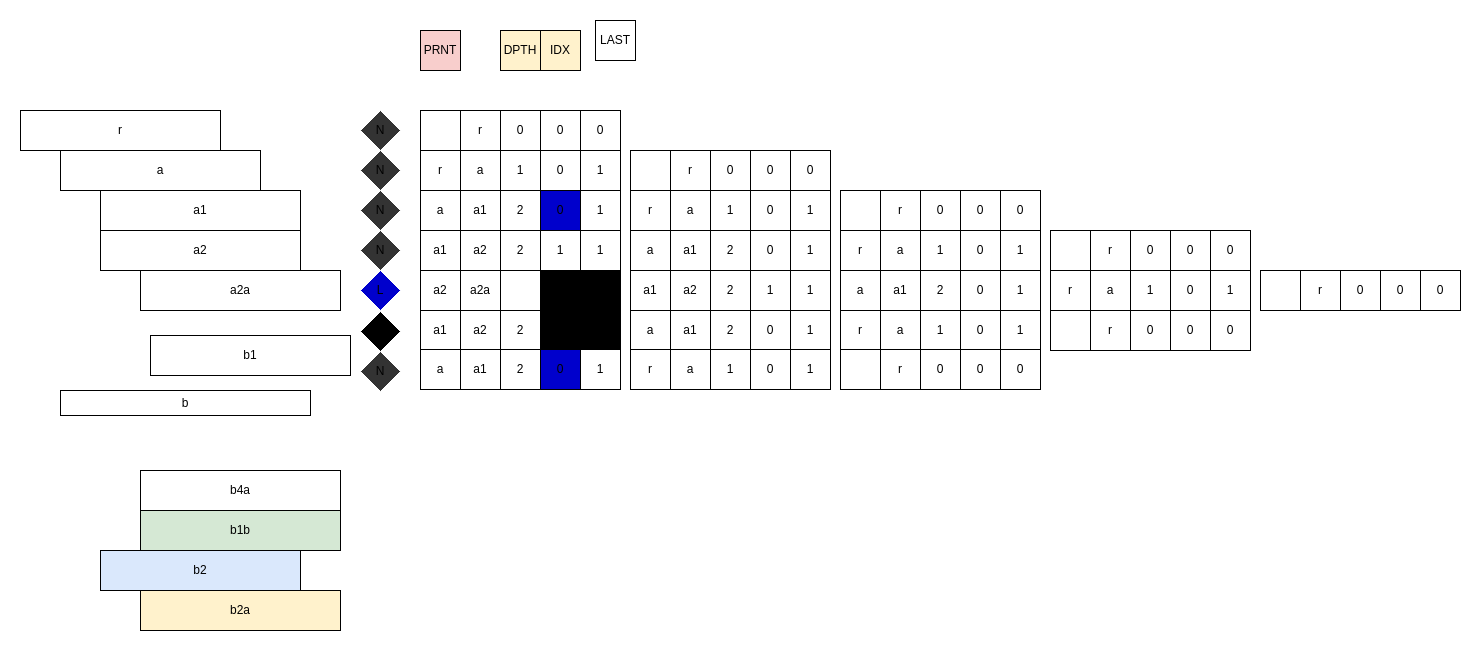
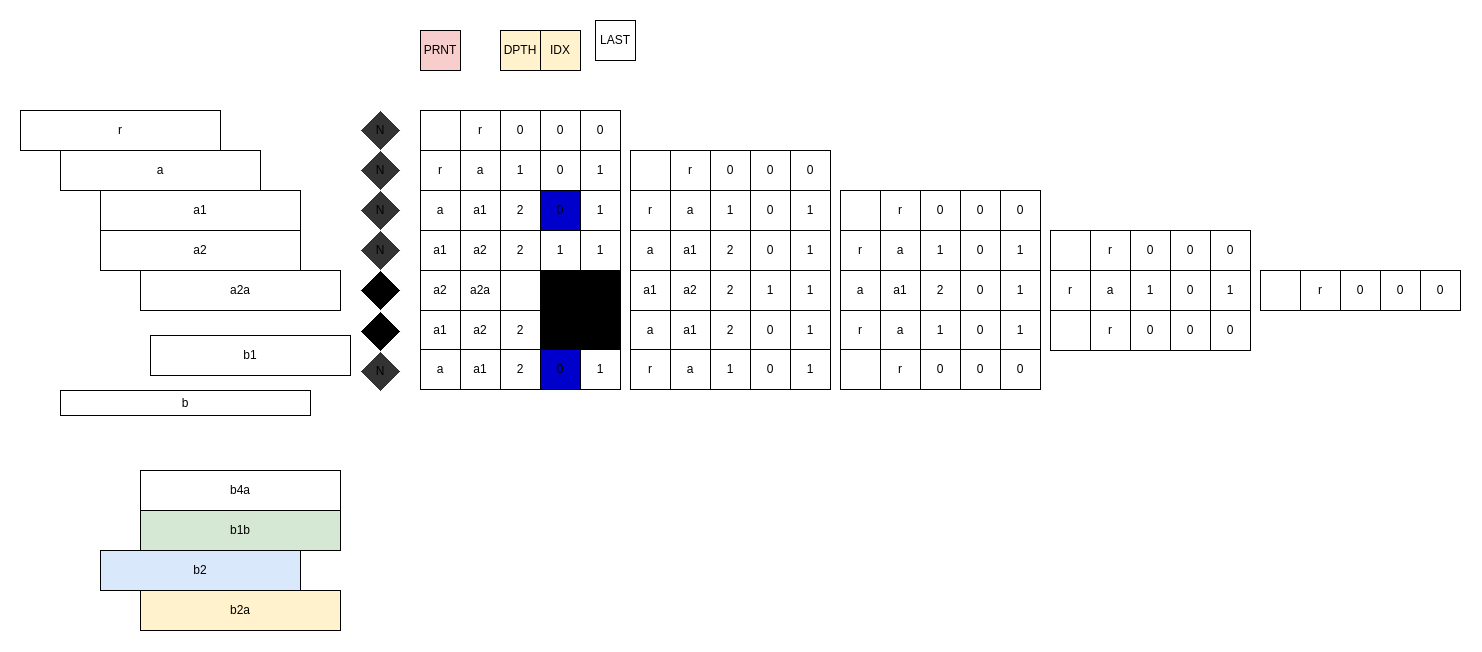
(381, 291) -> (381, 291)
